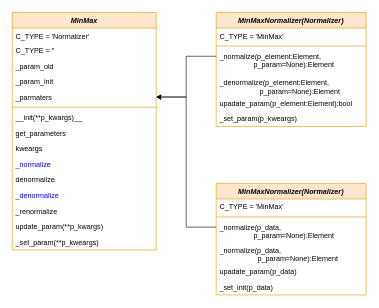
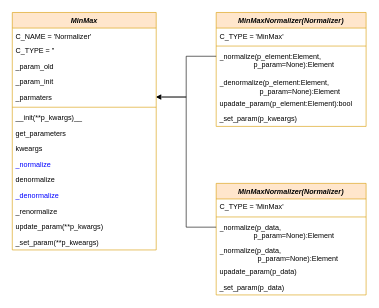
(52, 36) -> (52, 36)
(252, 287) -> (256, 287)
